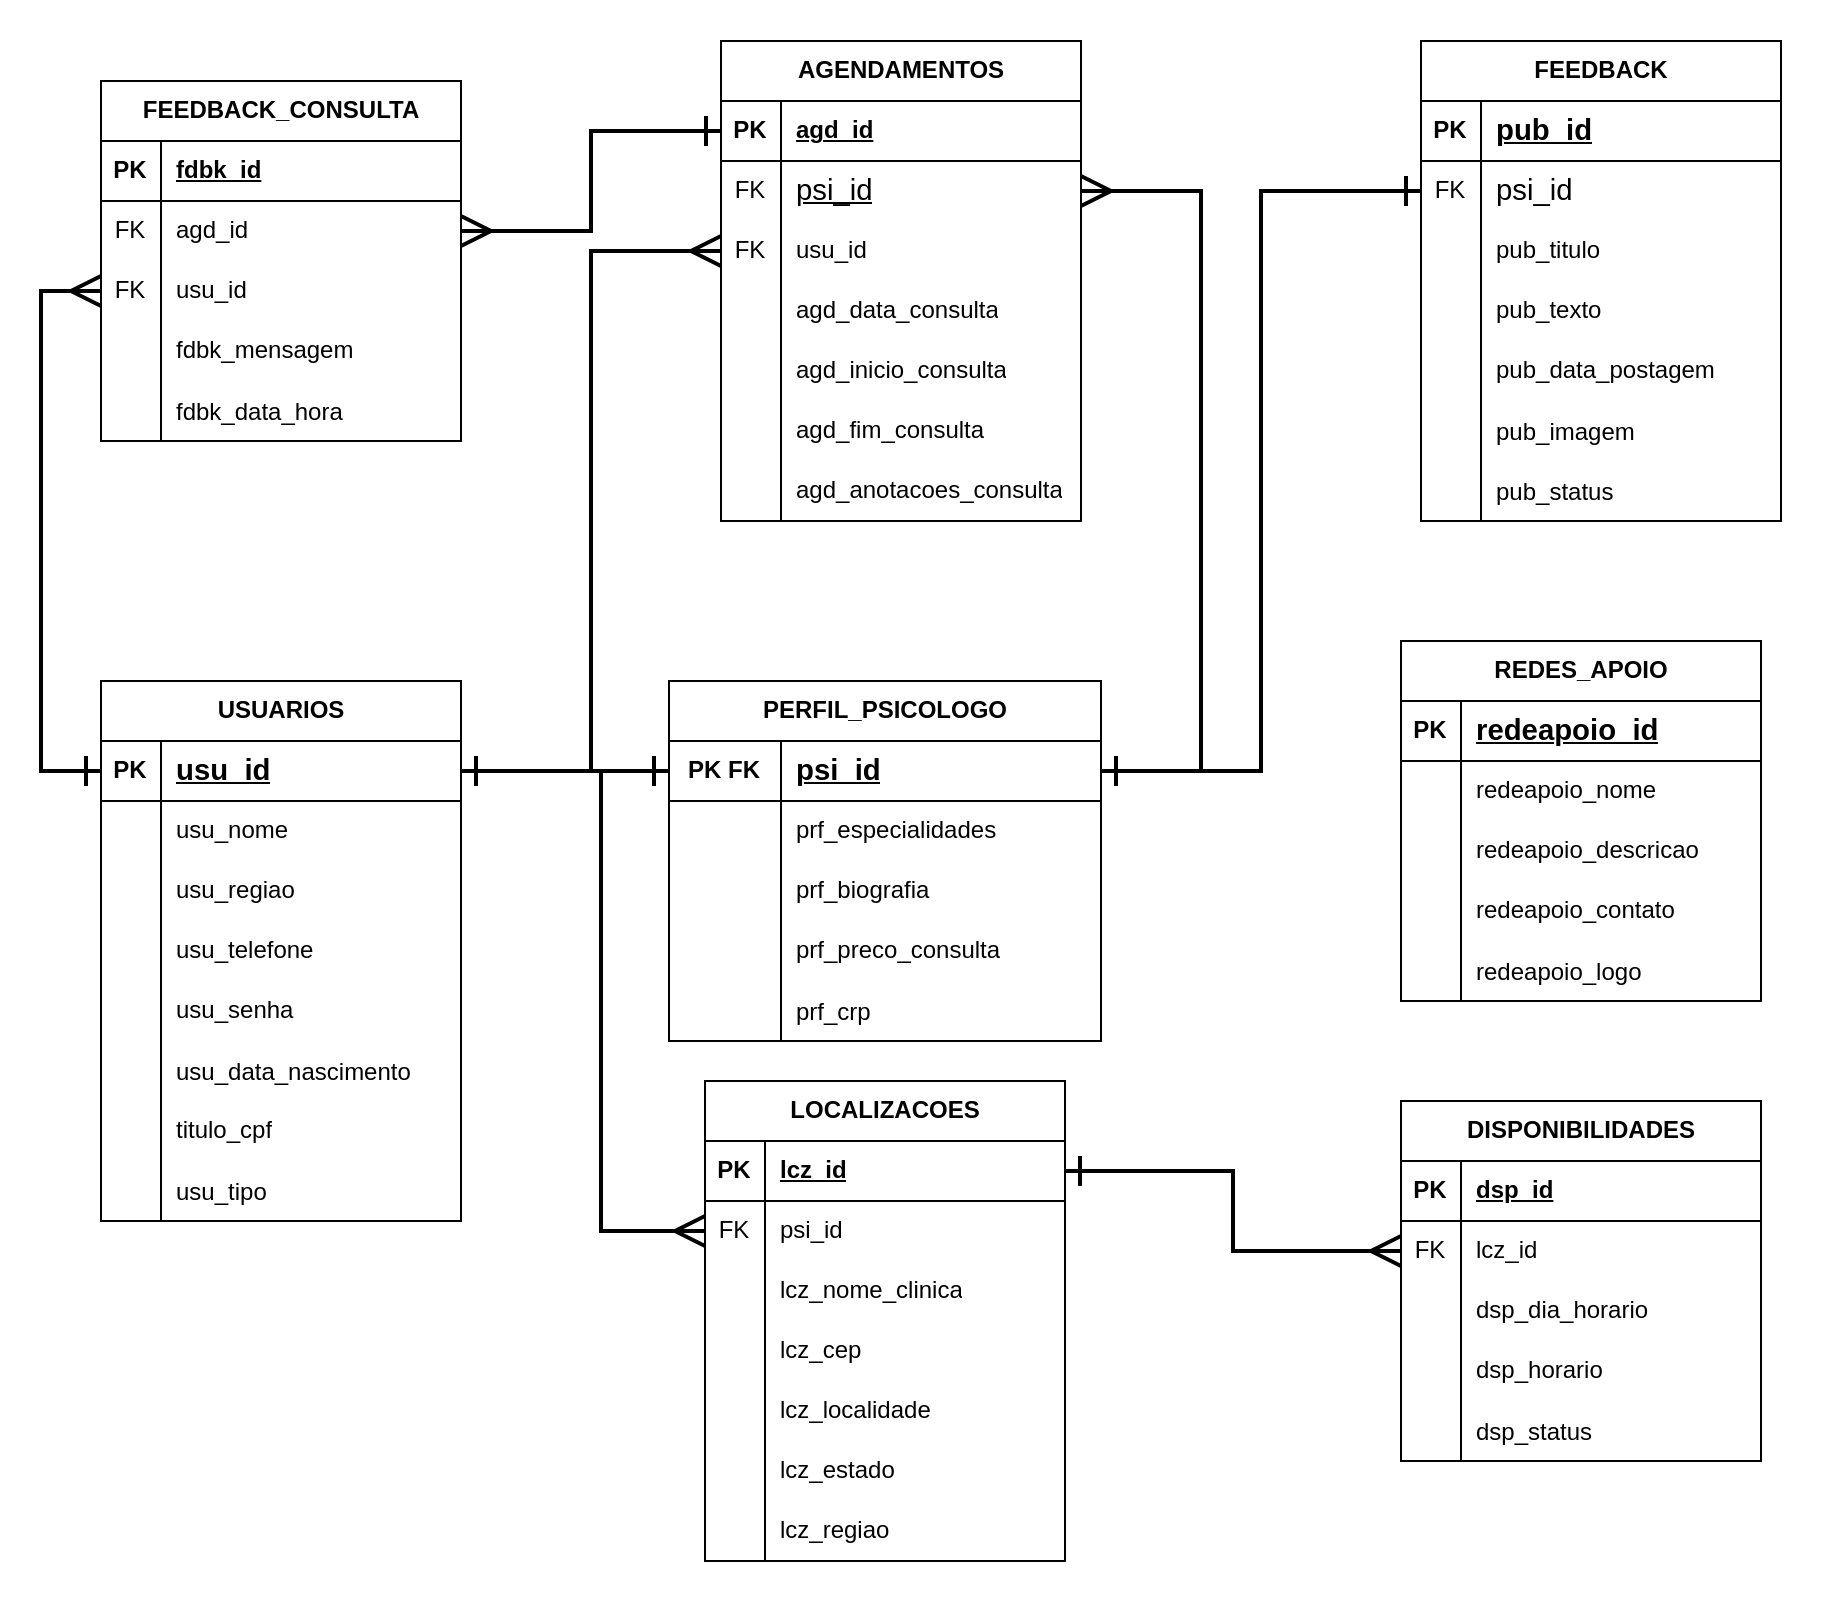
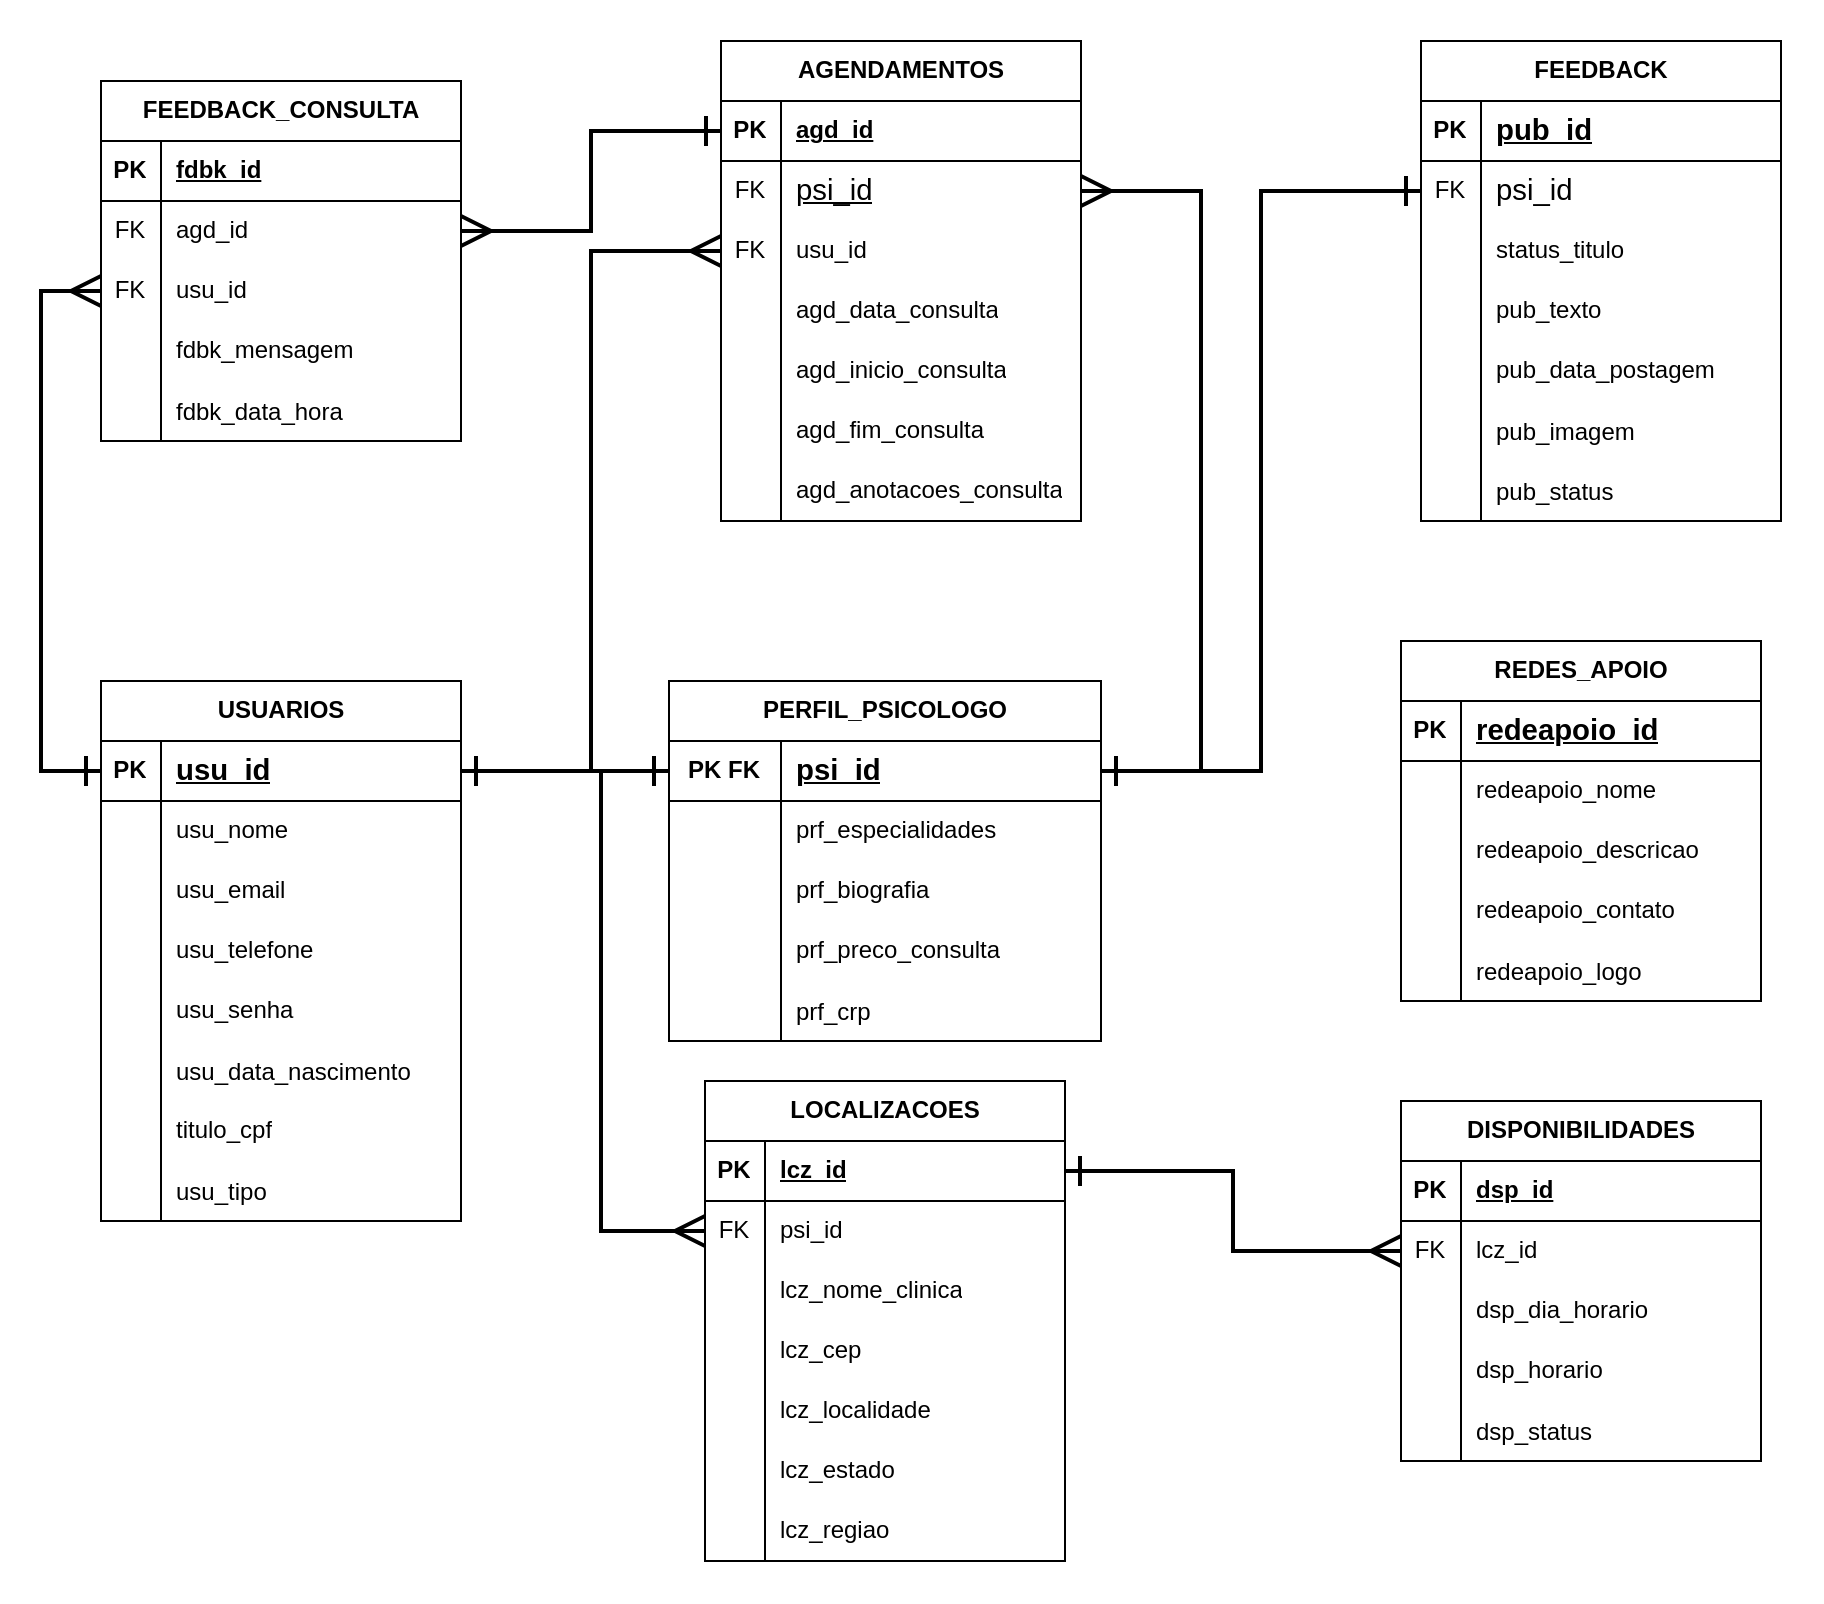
(1558, 251) -> (1578, 251)
(241, 891) -> (231, 891)
